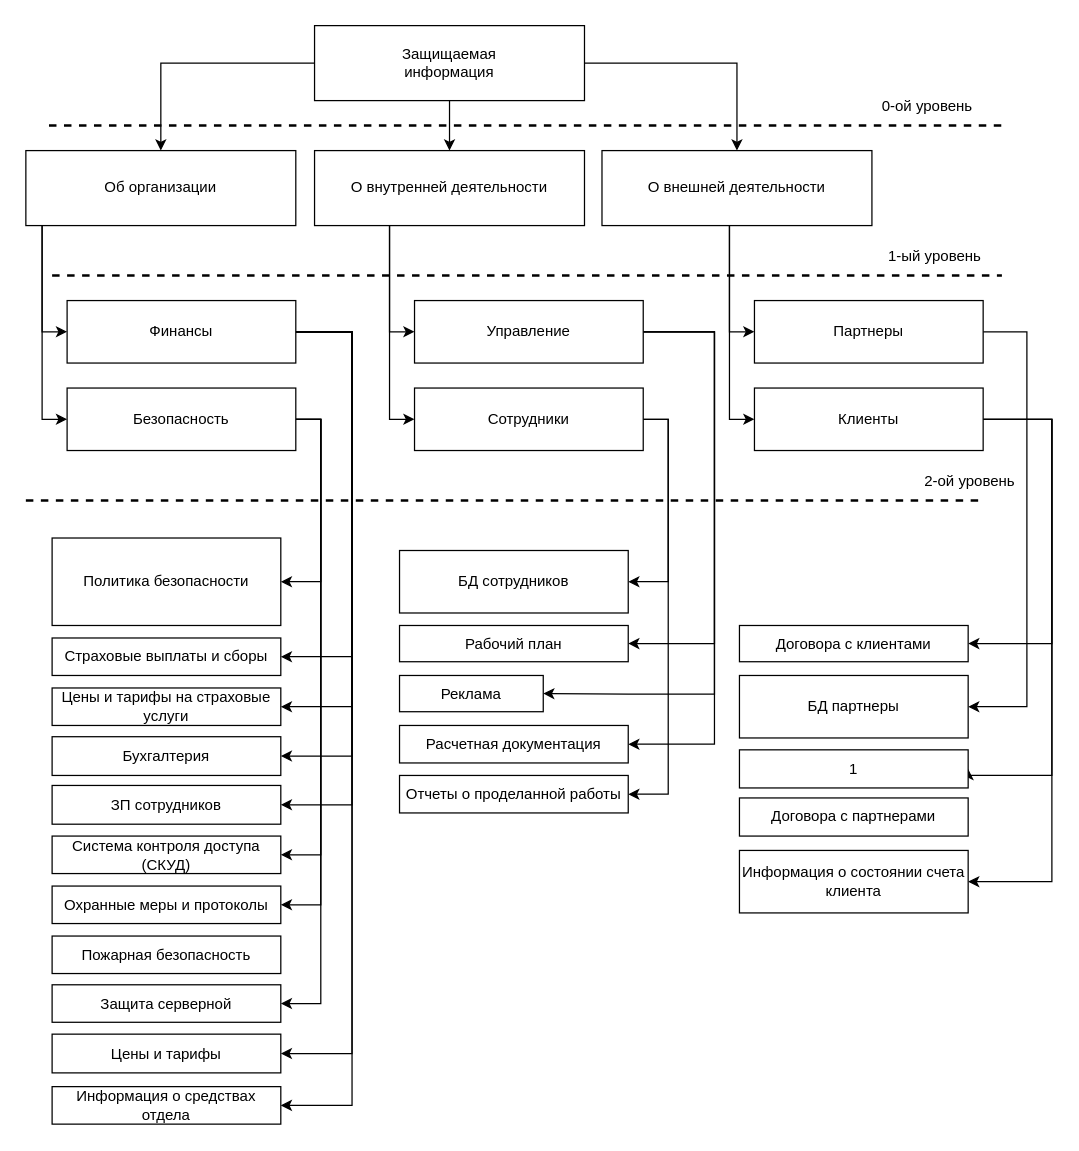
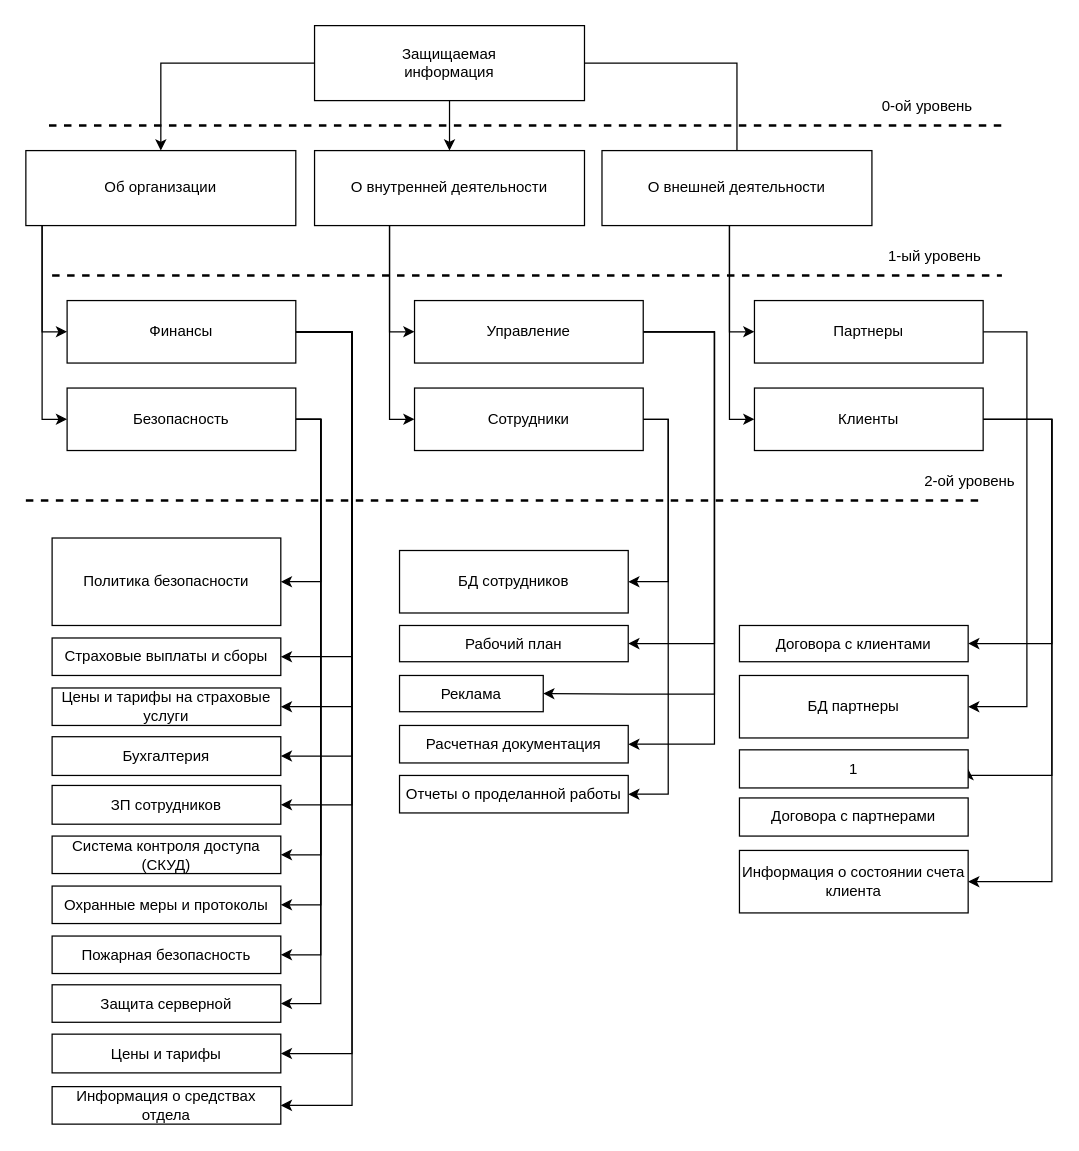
(737, 141) -> (737, 144)
none -> (304, 955)
